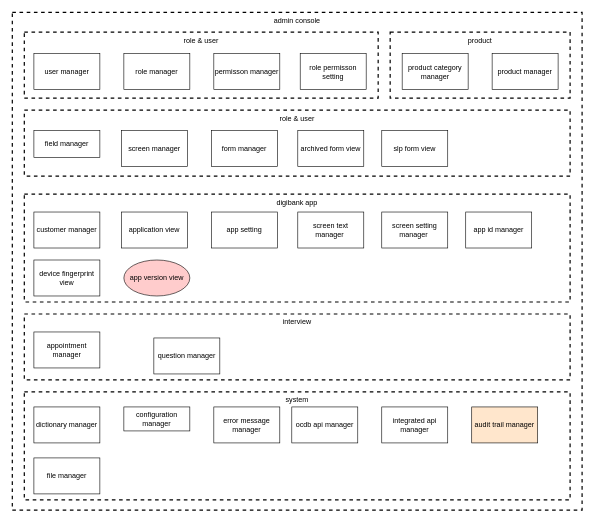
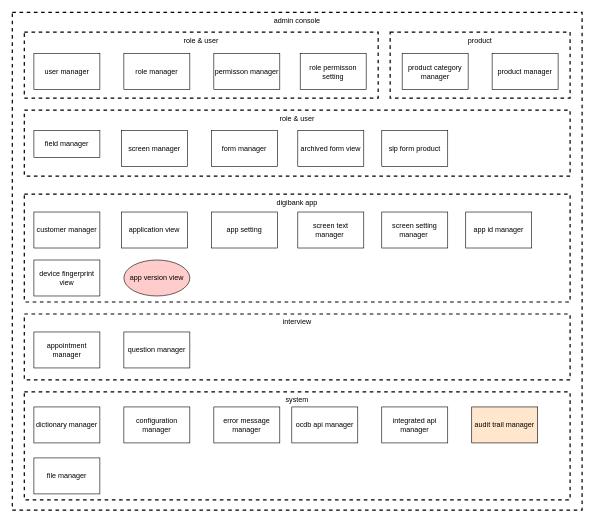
(415, 149) -> (415, 149)
(187, 356) -> (157, 350)
(157, 419) -> (157, 425)
